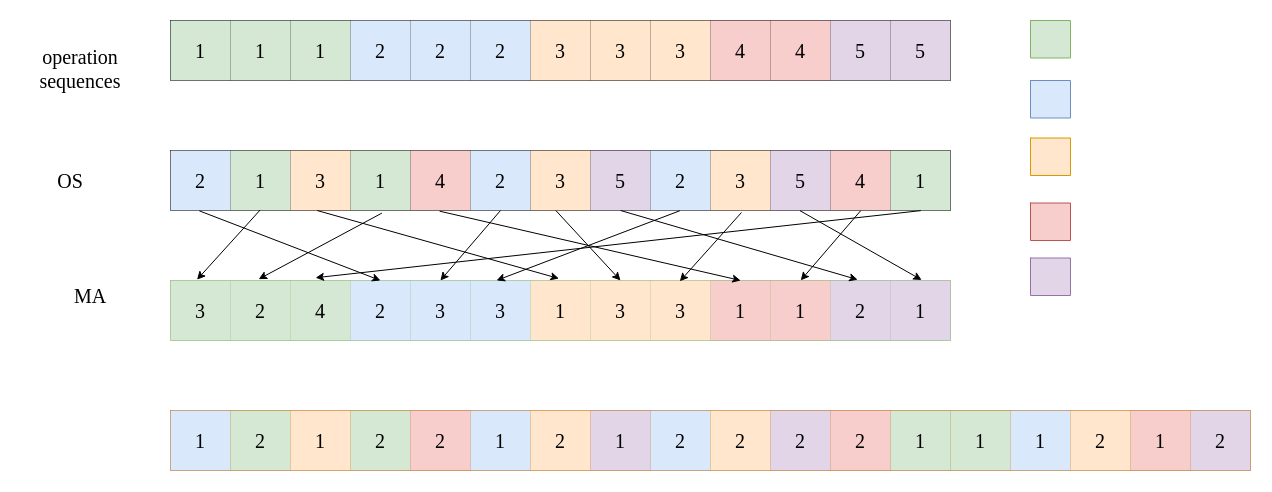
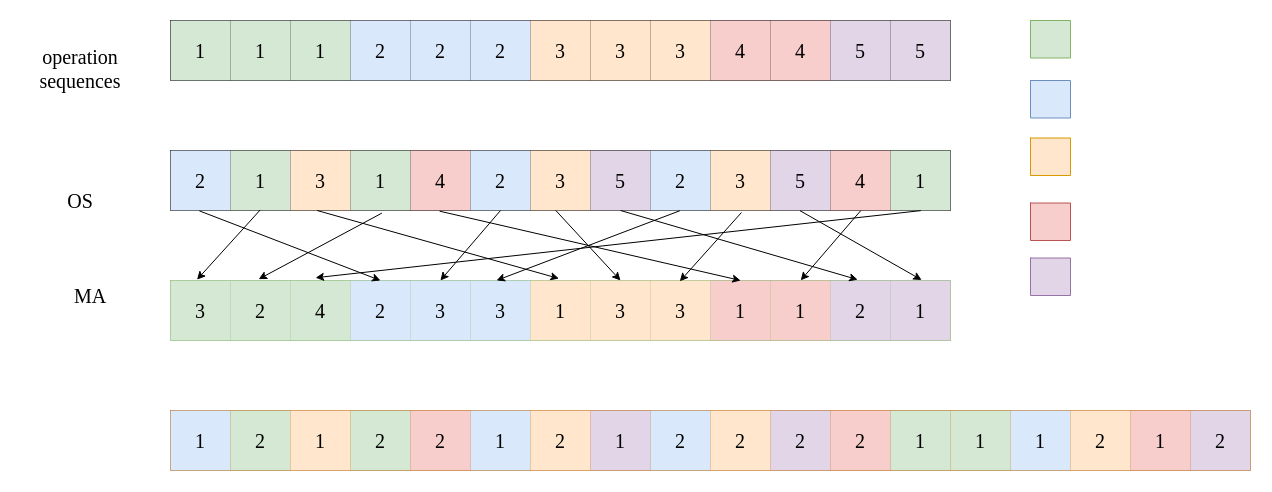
(71, 181) -> (81, 201)
